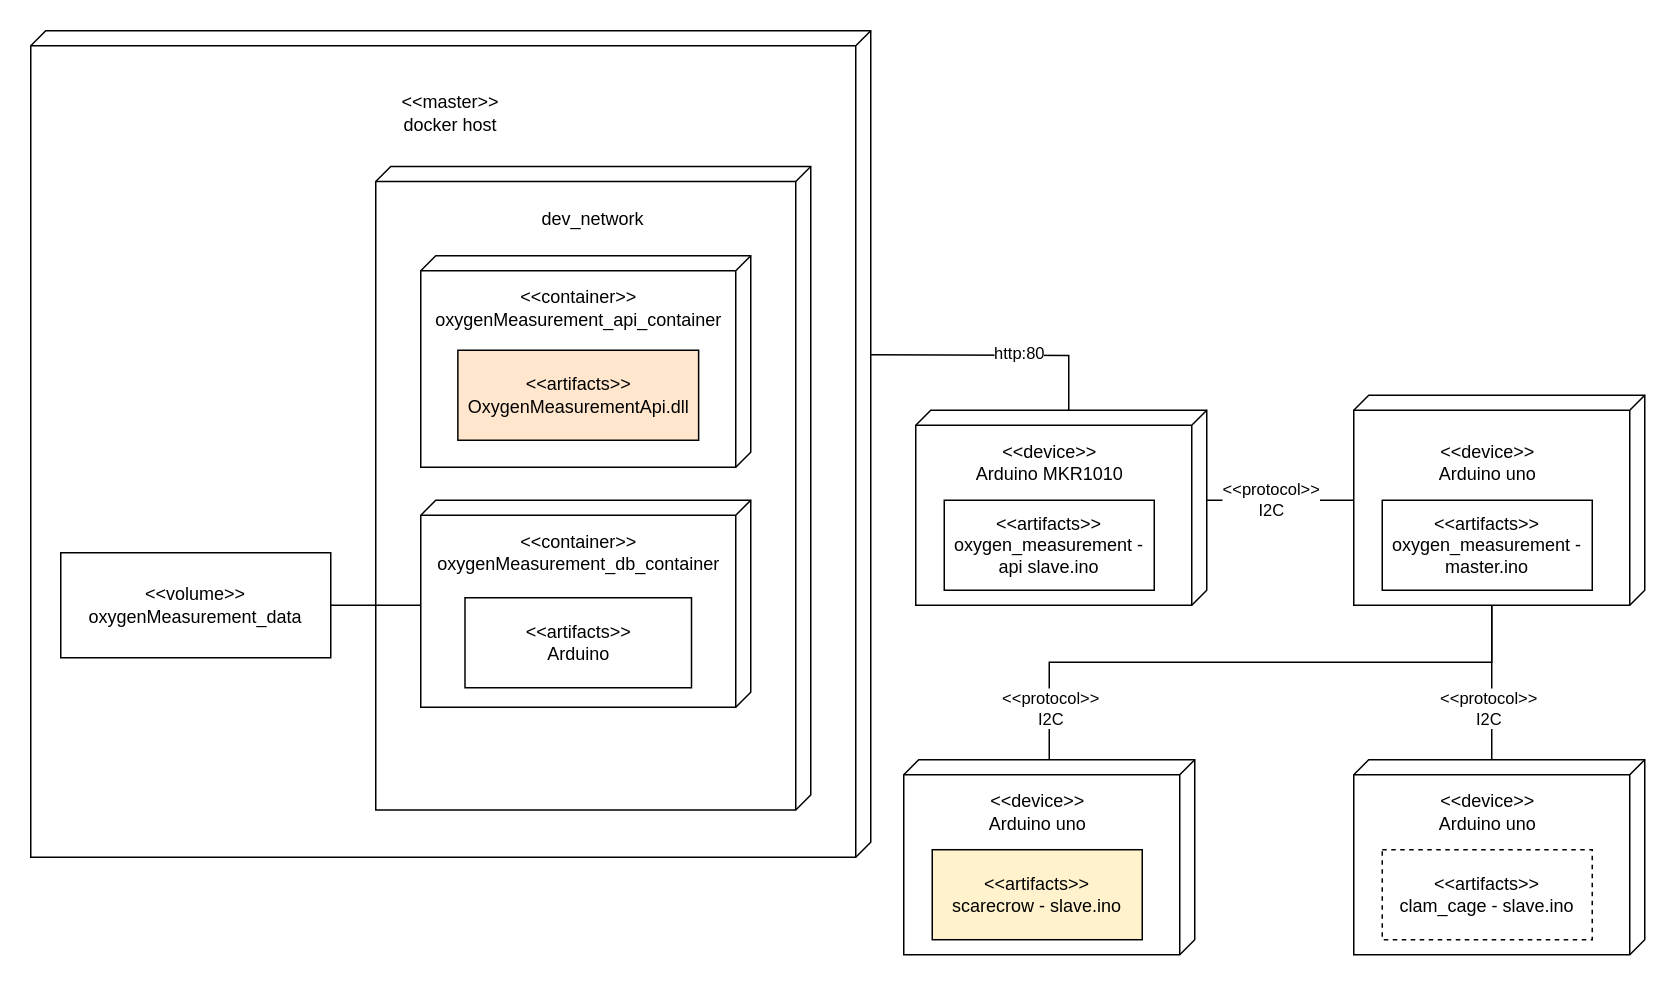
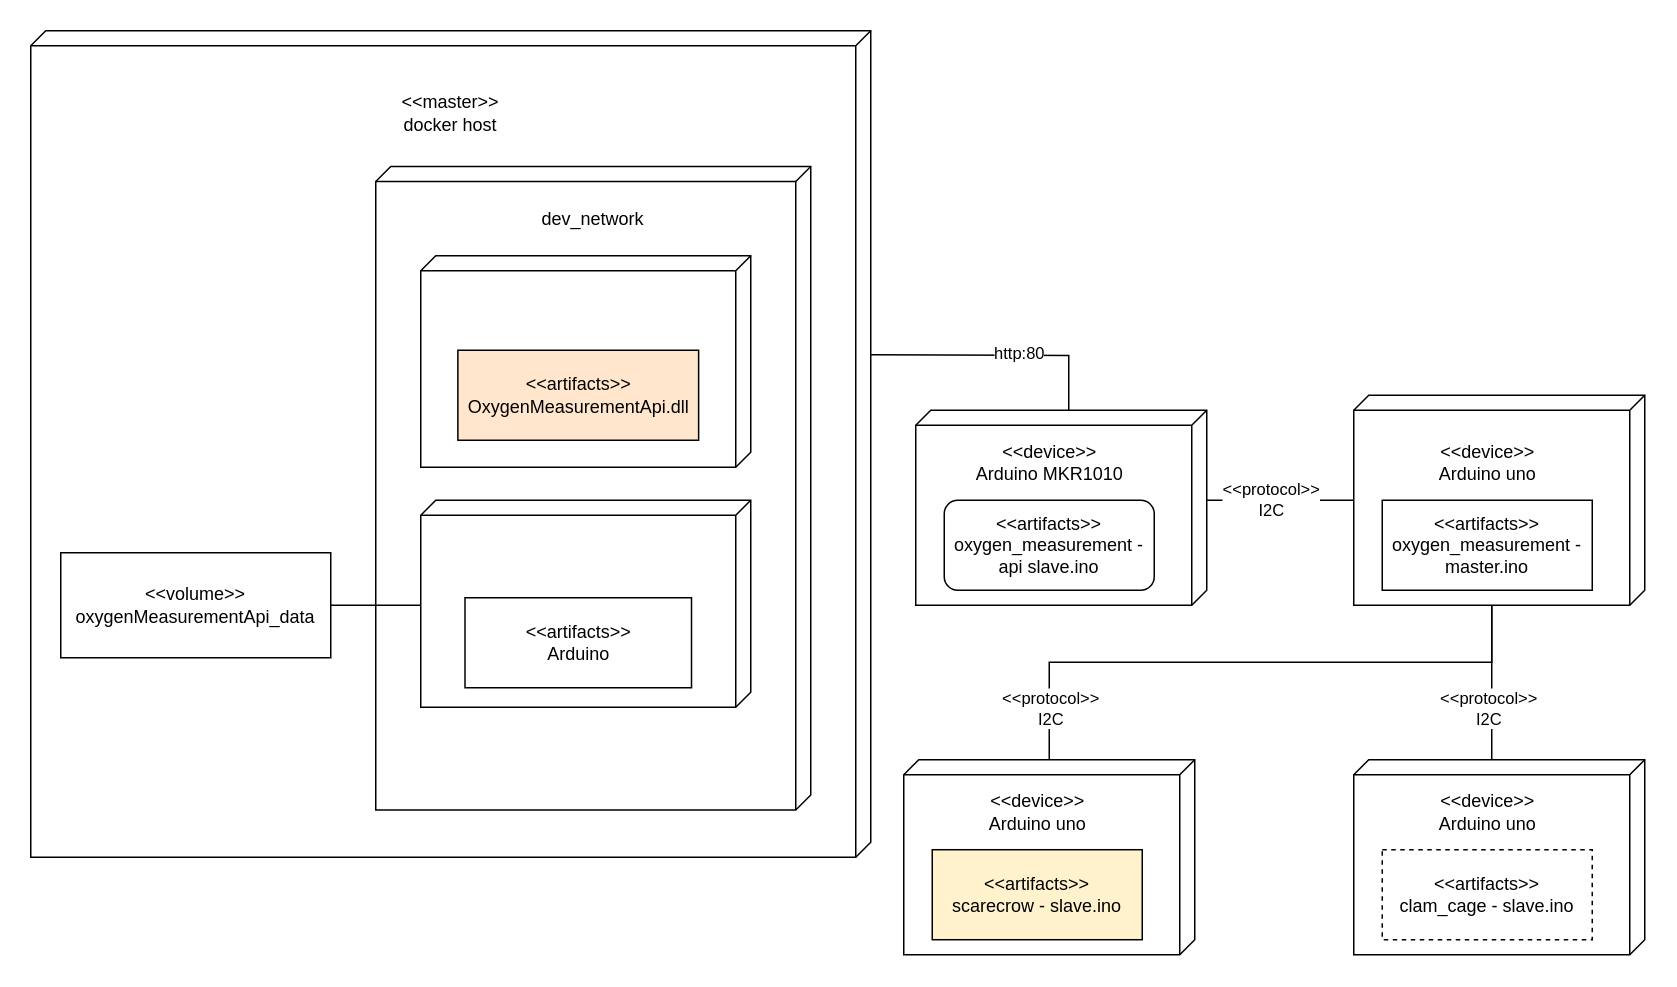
(578, 308) -> none
(1049, 545) -> (1049, 545)
(578, 553) -> none
(196, 605) -> (196, 605)
